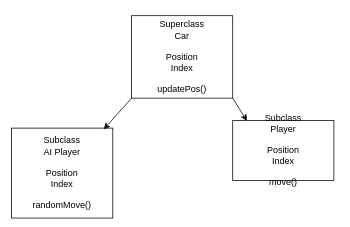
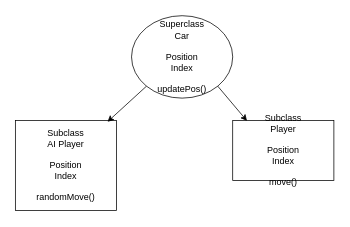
(182, 57) -> (182, 57)
(62, 173) -> (66, 165)
